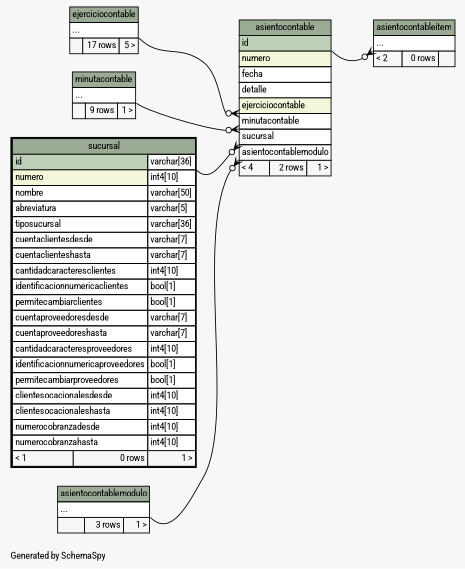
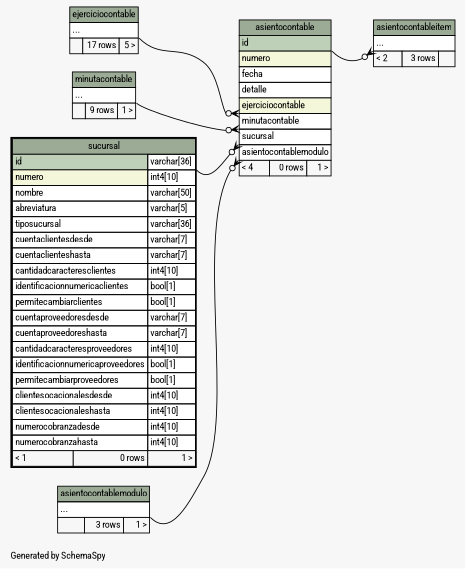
(423, 58) -> (423, 58)
(292, 168) -> (292, 168)
